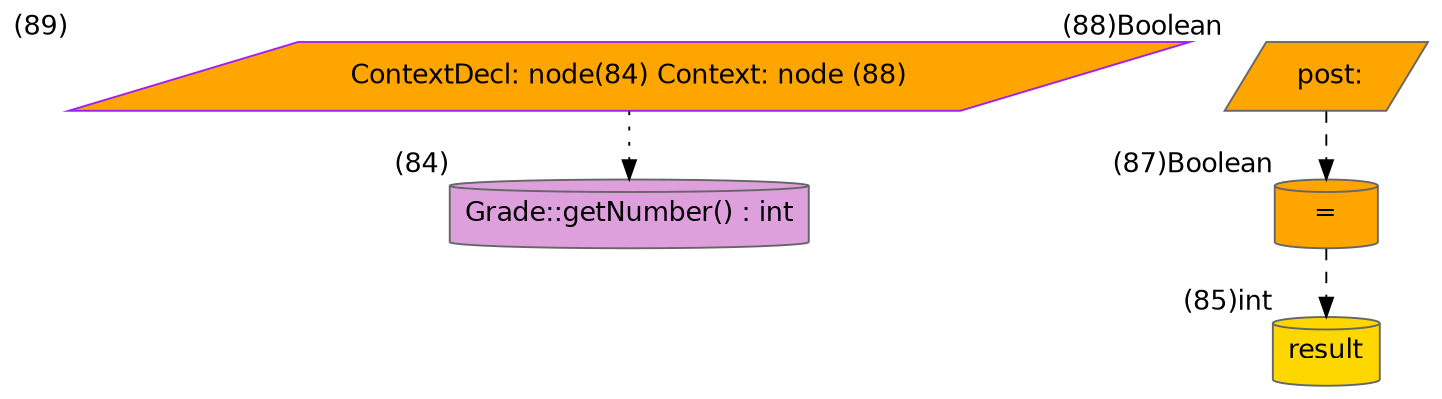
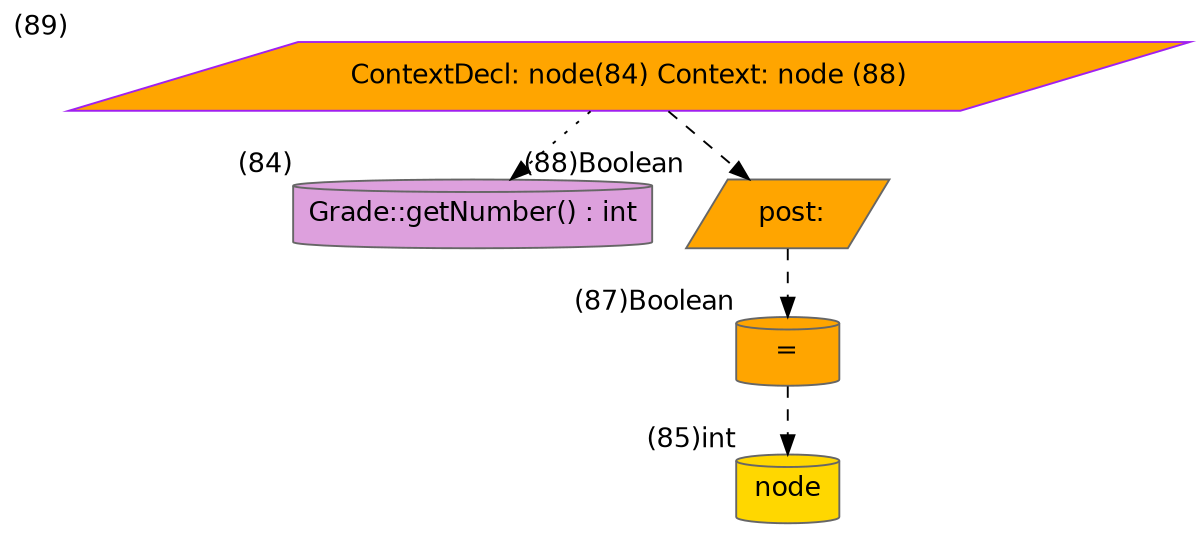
none -> (701, 139)
(1326, 351) -> (788, 489)
